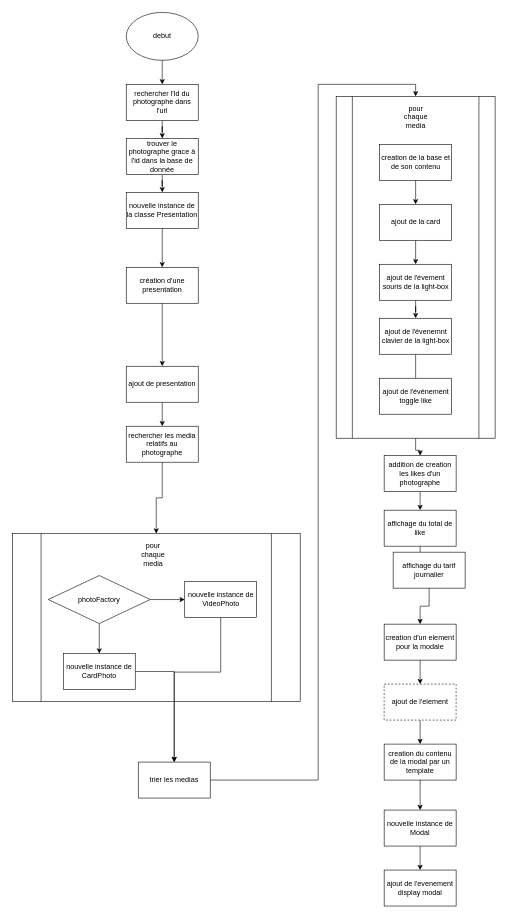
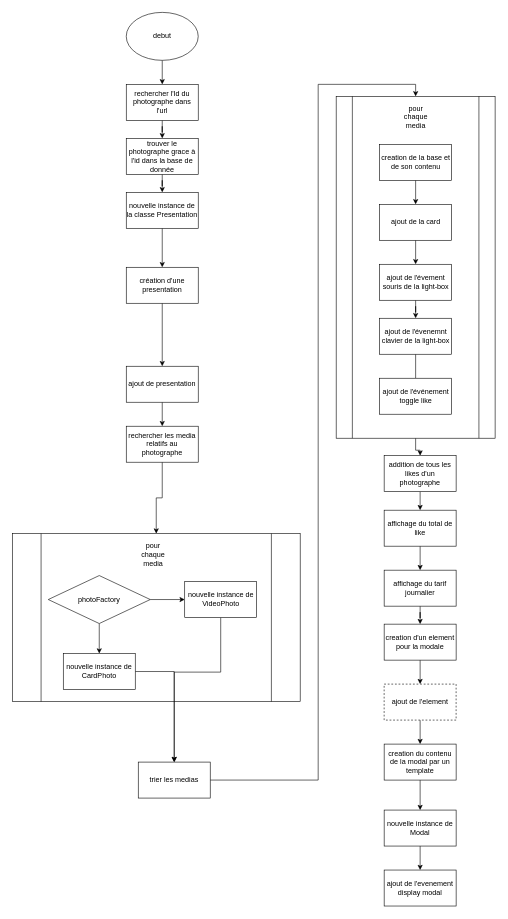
(420, 474) -> (420, 474)
(429, 570) -> (420, 588)
